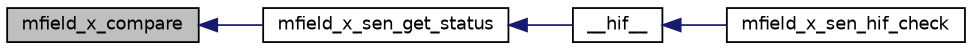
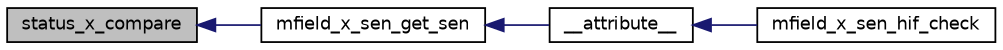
(103, 25) -> (102, 25)
(386, 25) -> (373, 25)
(618, 25) -> (621, 25)
